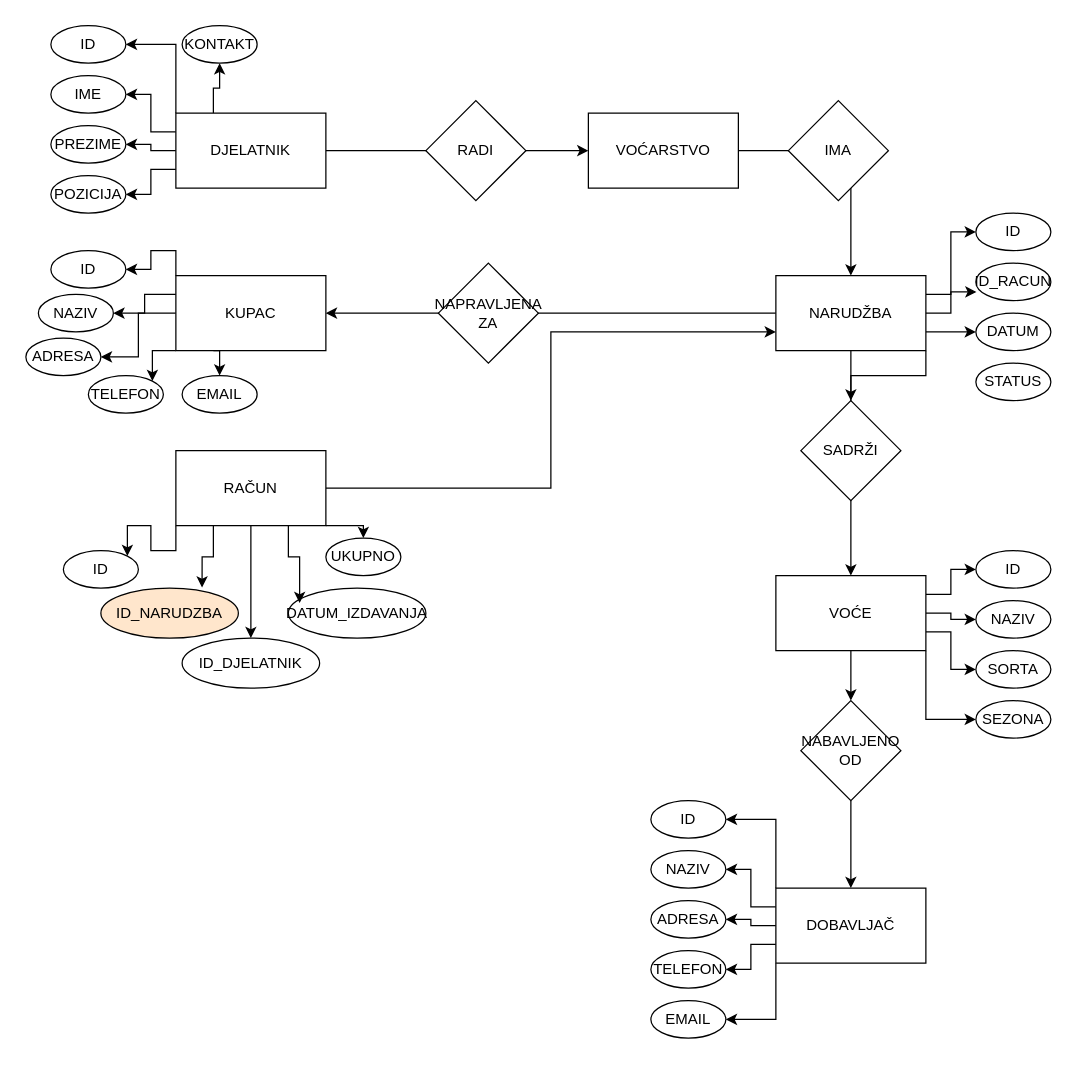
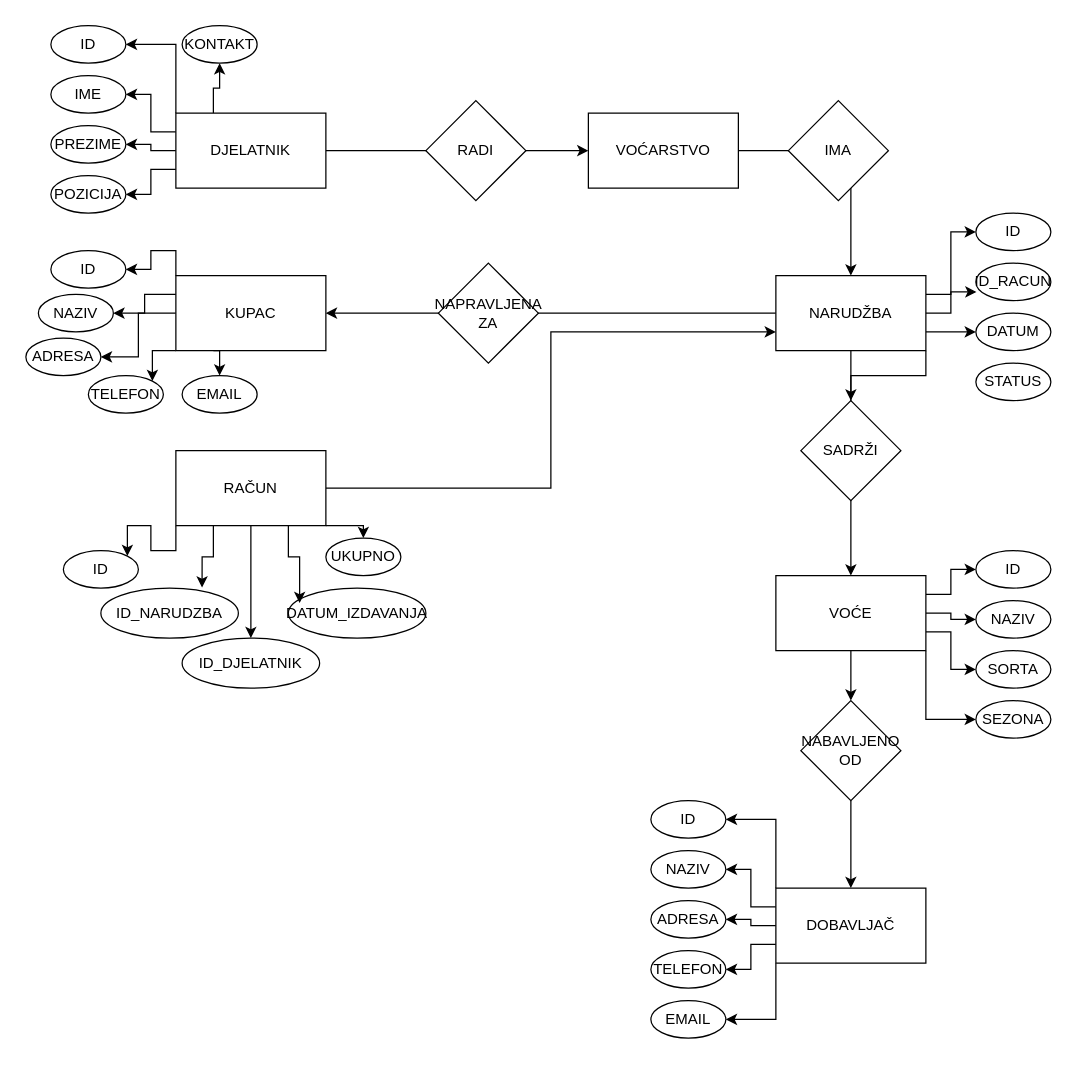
(169, 613) -> (169, 613)
